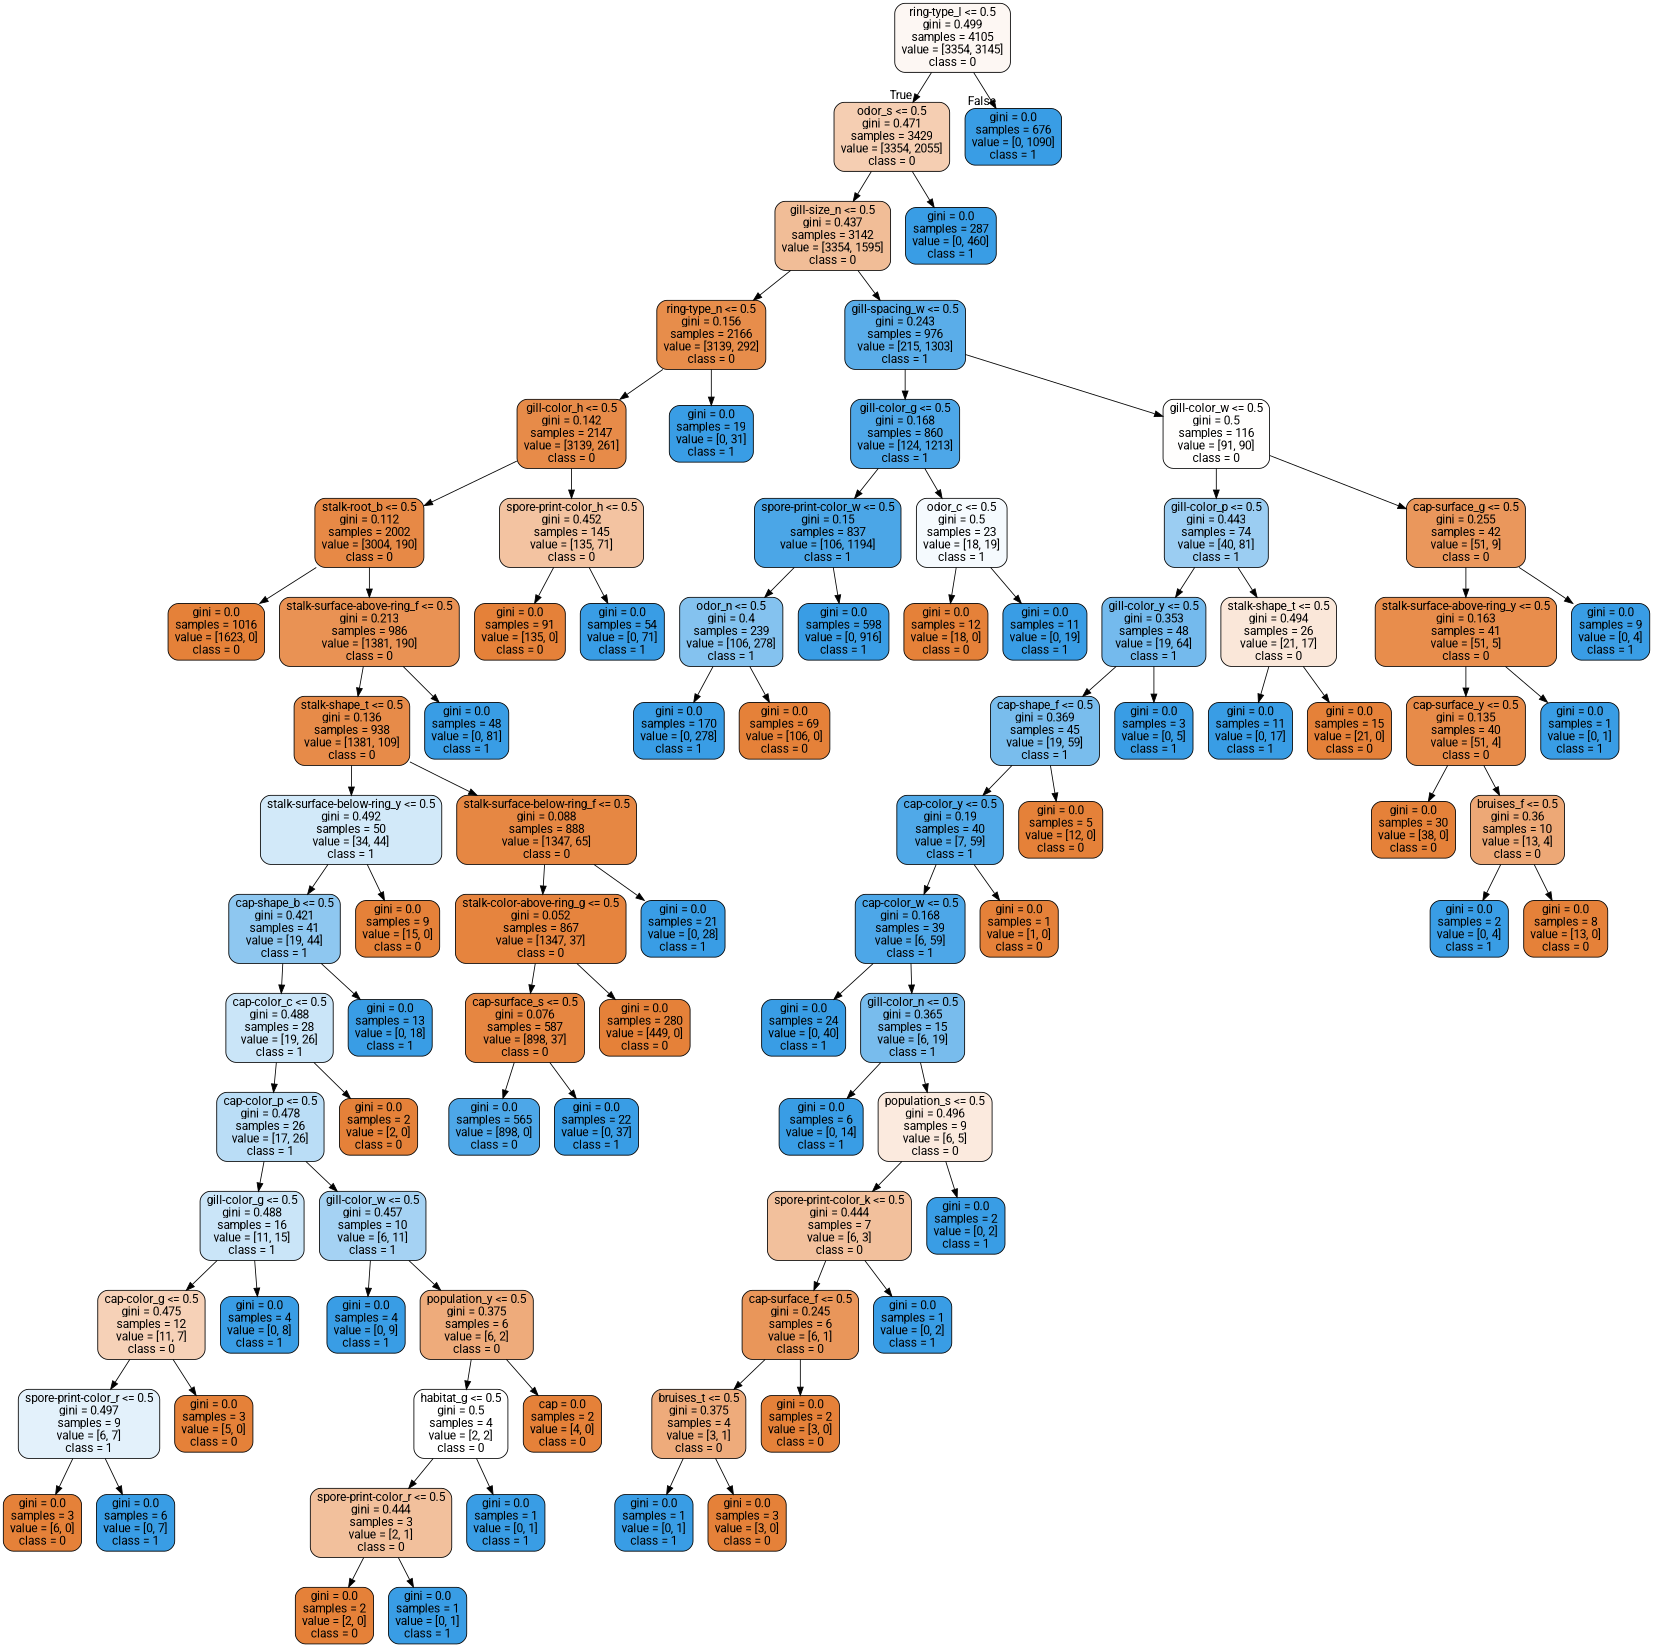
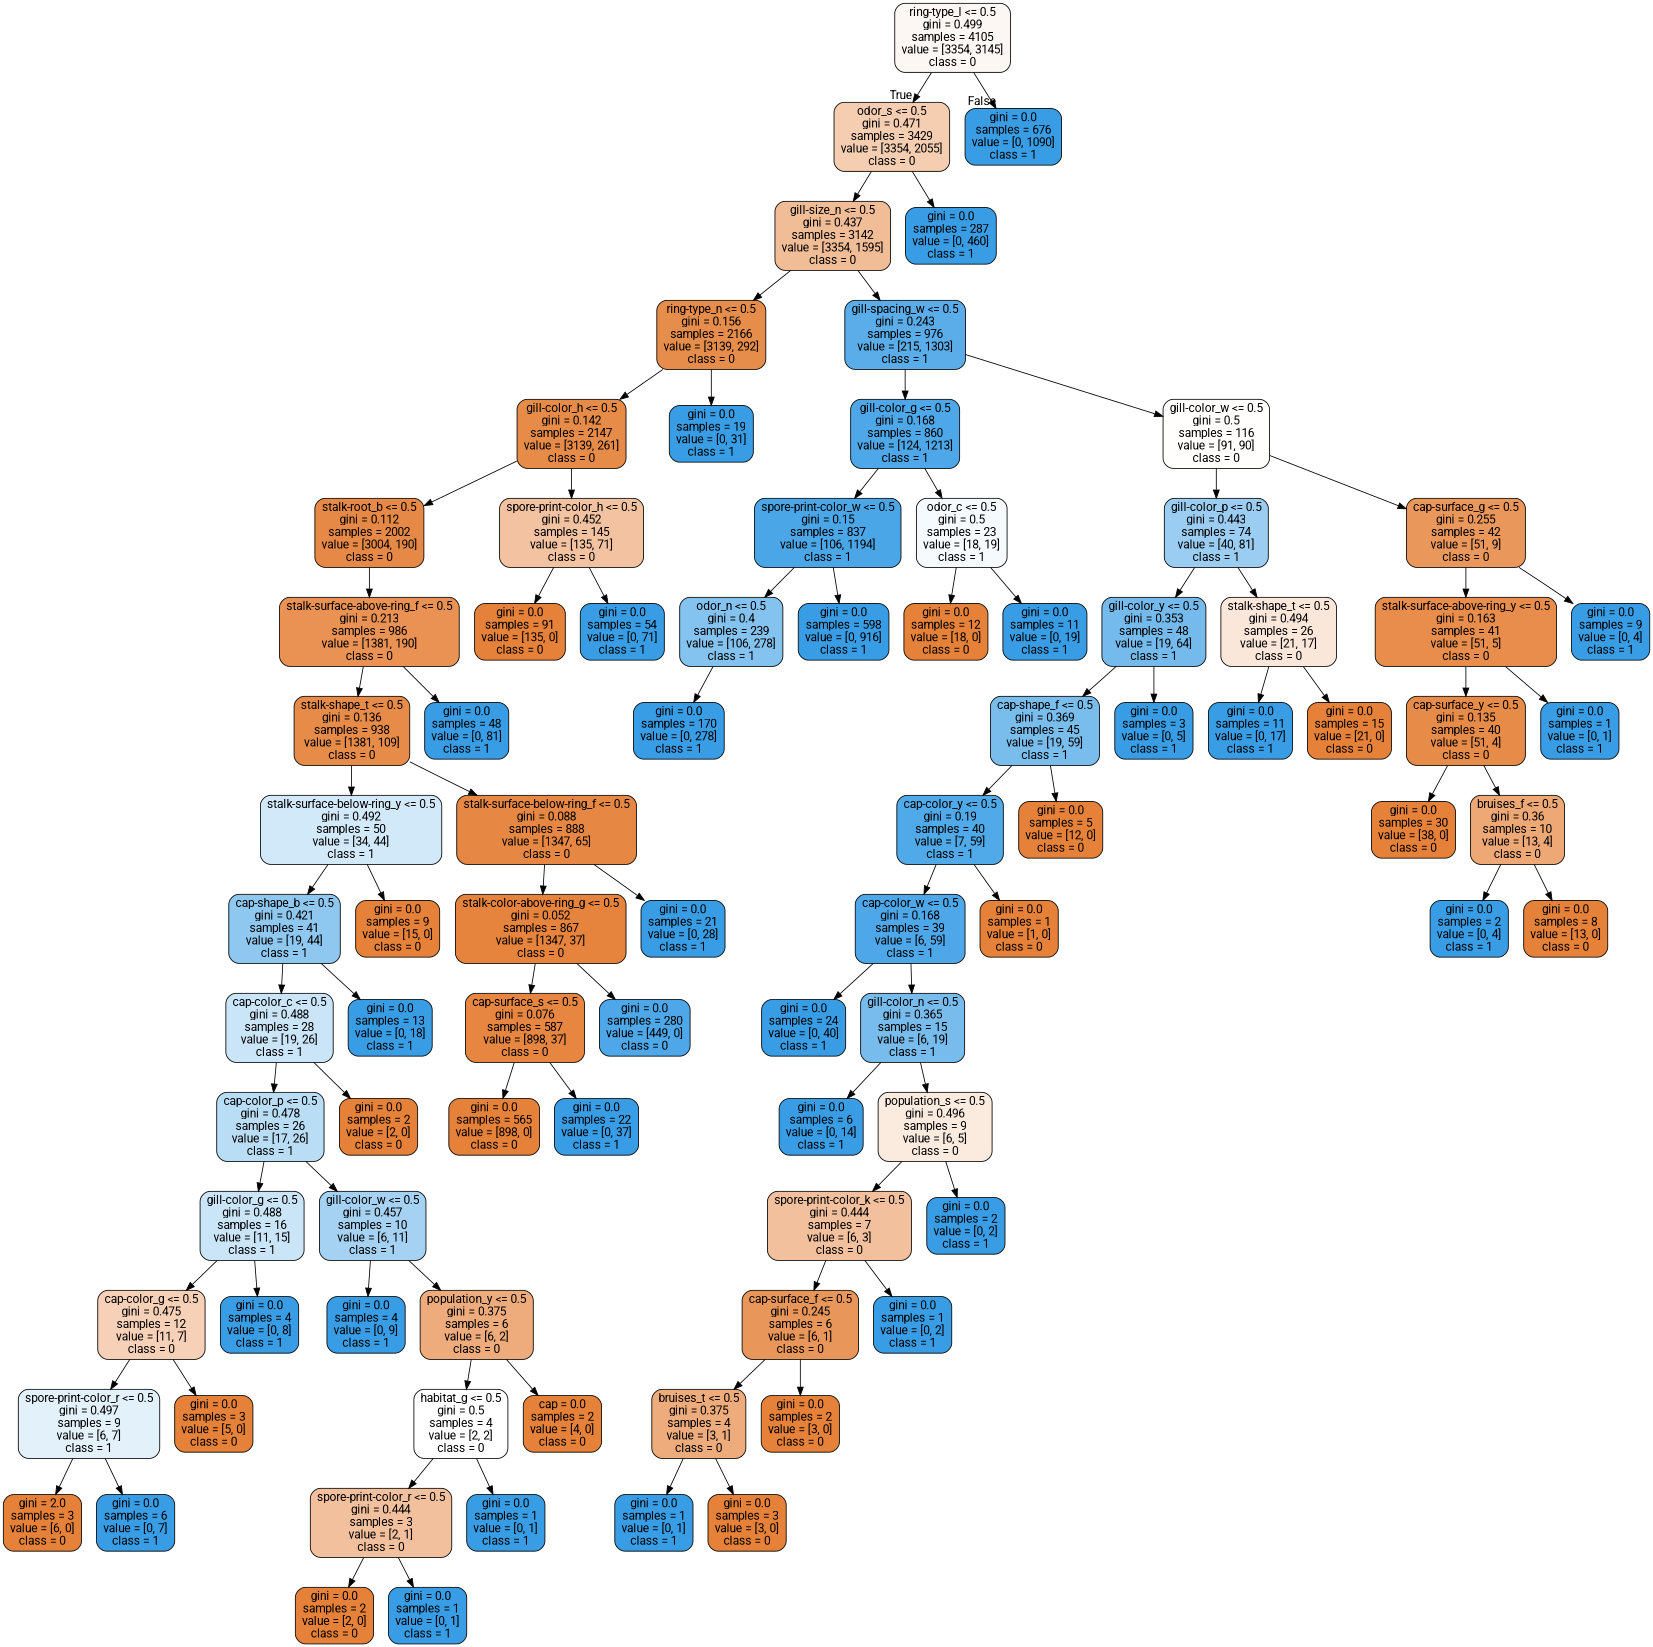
(216, 632) -> none
(785, 731) -> none
(645, 1028) -> (645, 1028)
(494, 1127) -> (494, 1127)
(42, 1523) -> (42, 1523)
